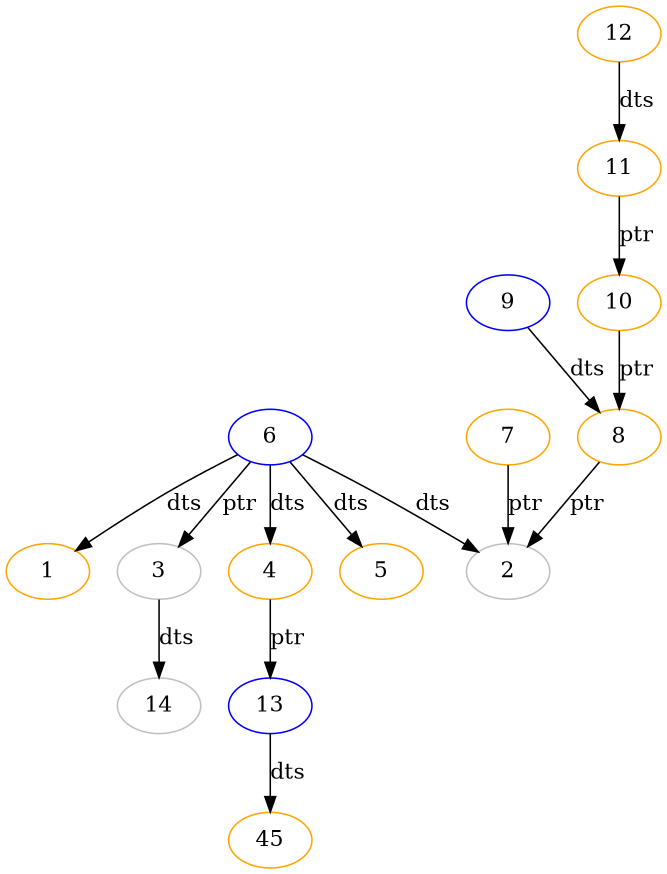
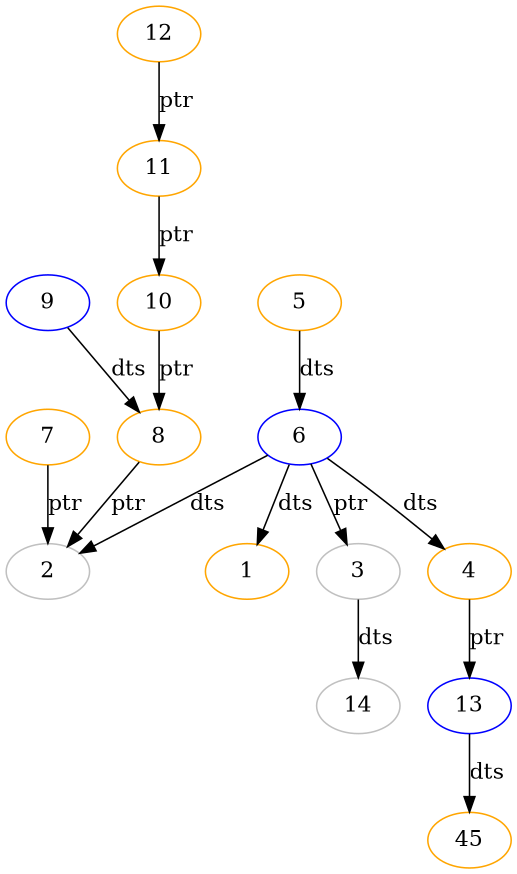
(637, 101) -> (176, 101)
(321, 498) -> (300, 362)
